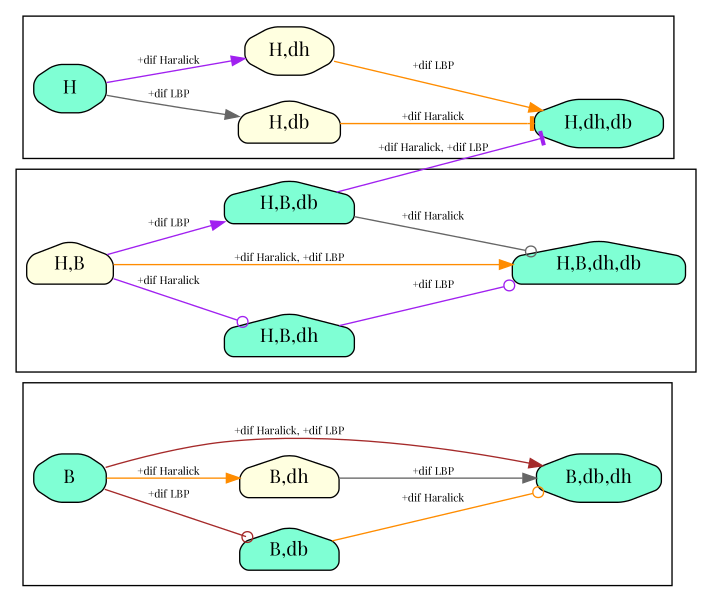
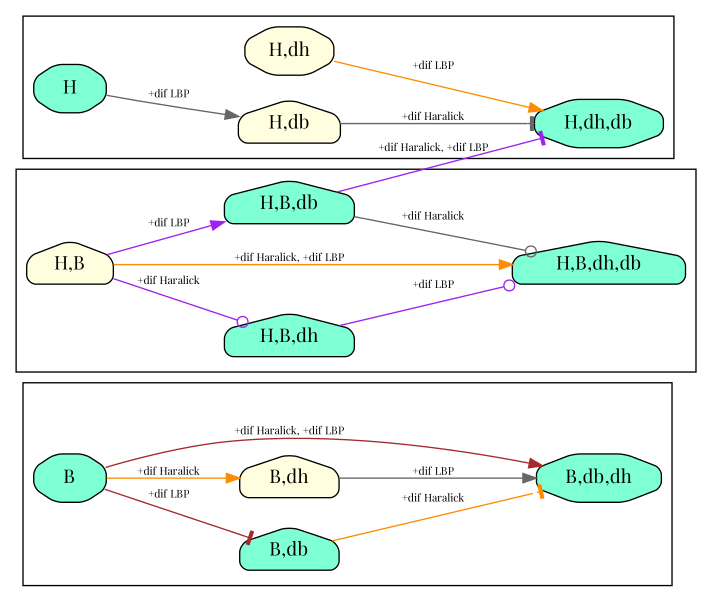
(169, 72) -> none
(434, 124) -> (434, 124)
(175, 513) -> (175, 513)
(432, 517) -> (432, 517)
